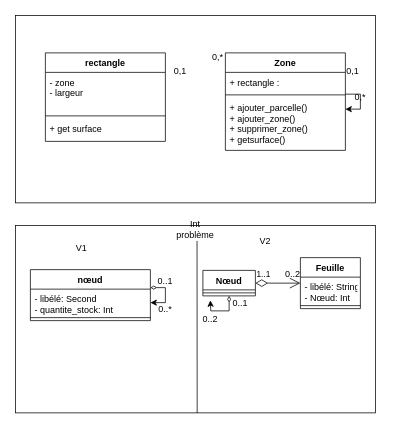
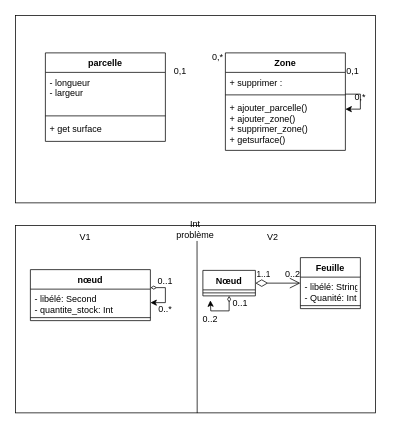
(105, 63) -> (105, 63)
(63, 83) -> (72, 83)
(258, 83) -> (258, 83)
(285, 240) -> (293, 237)
(102, 248) -> (105, 237)
(337, 287) -> (337, 287)
